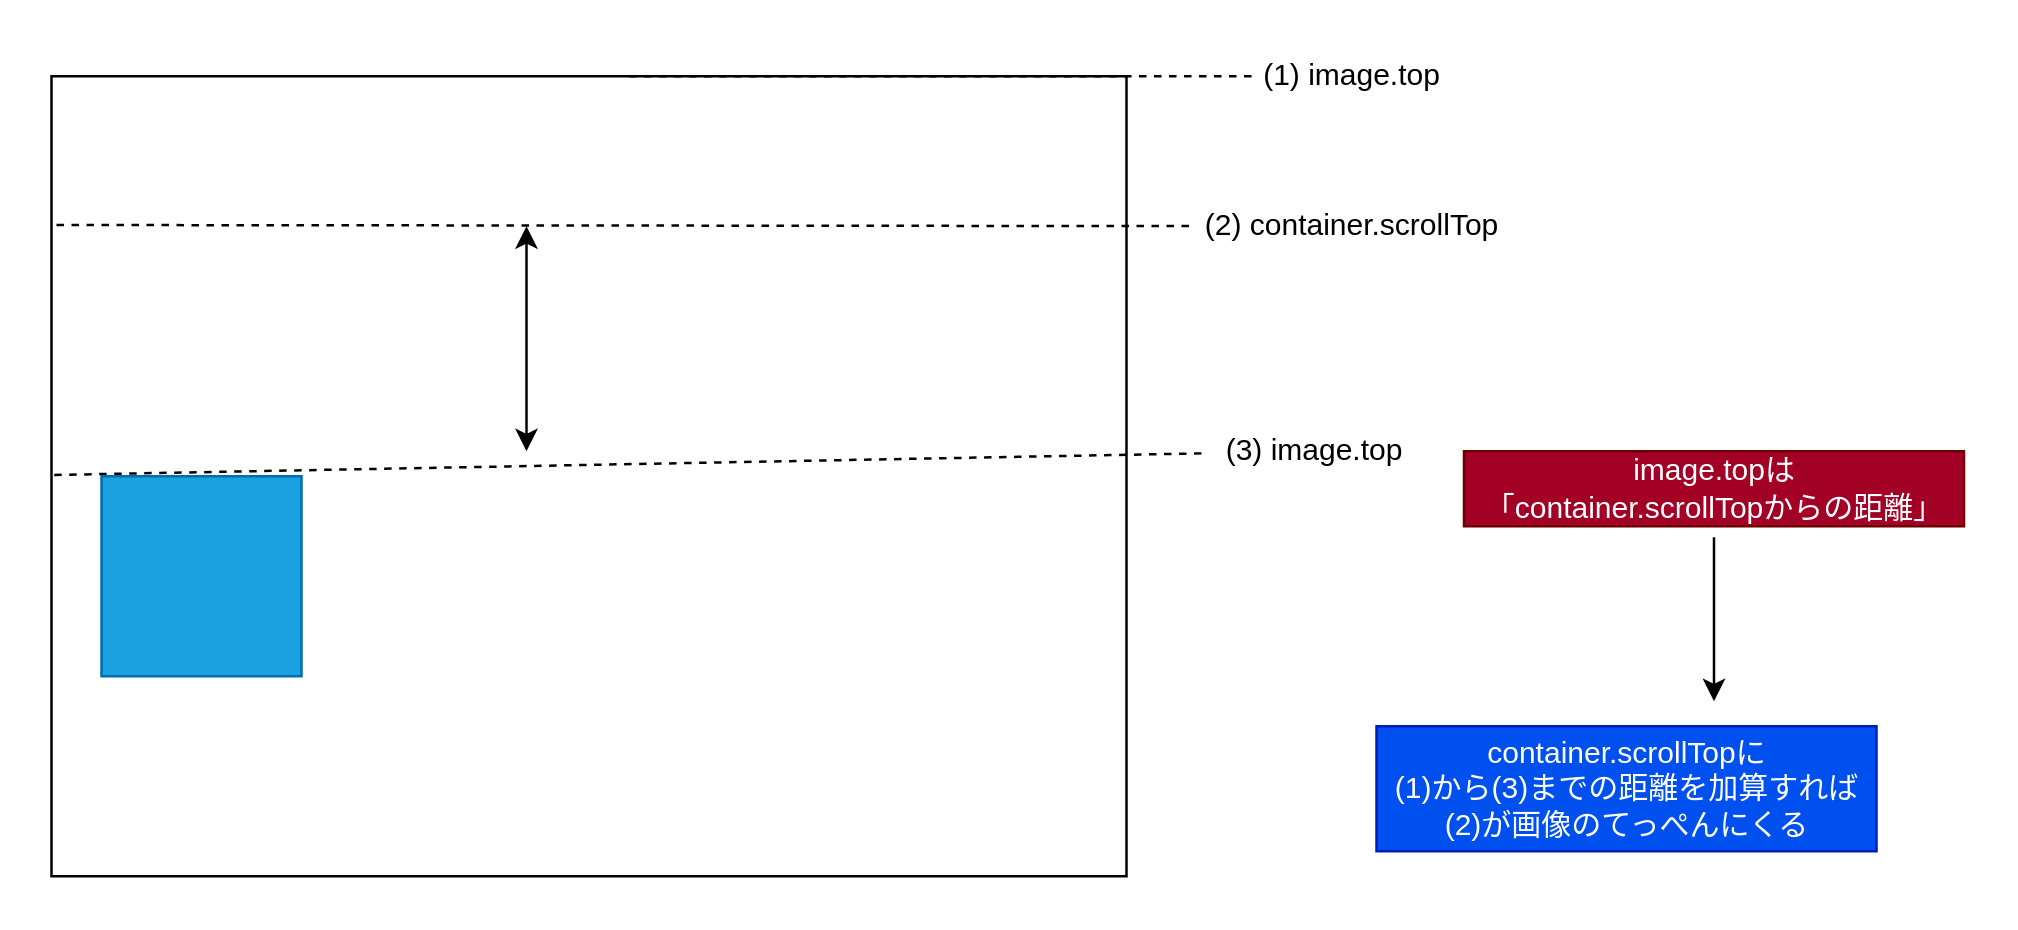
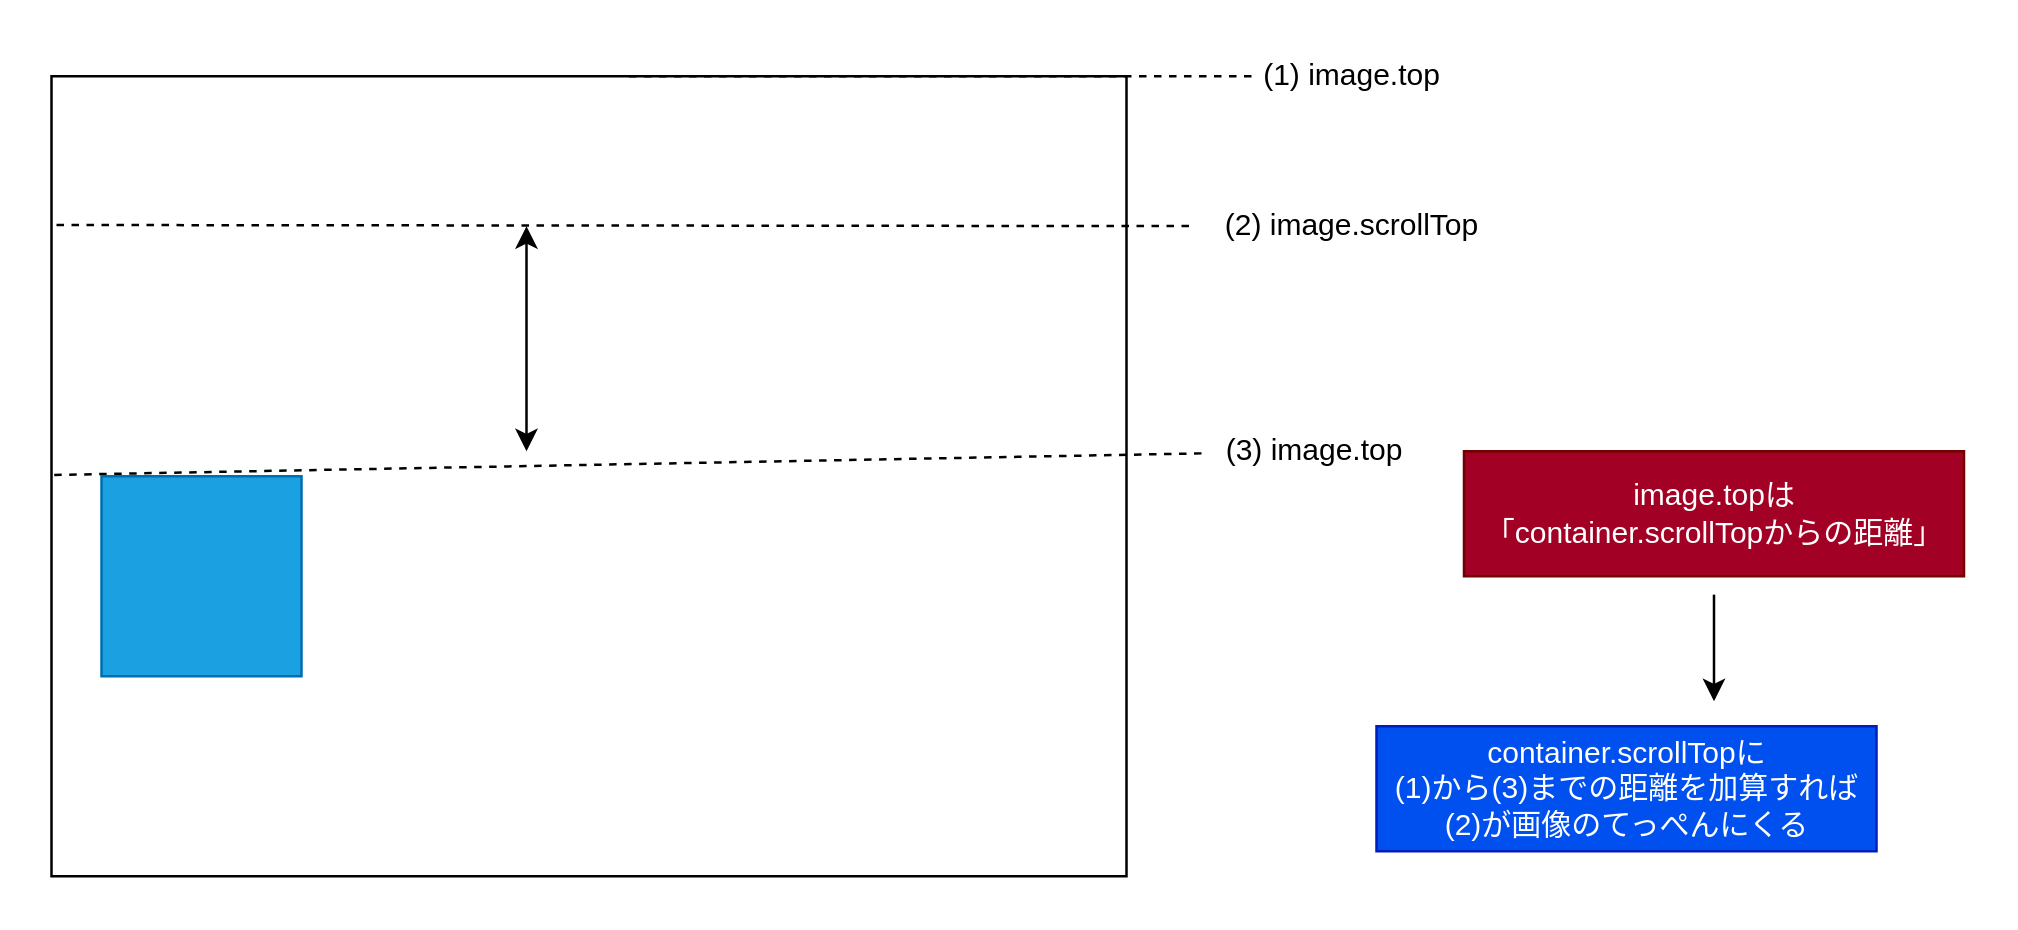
(1353, 226) -> (1353, 226)
(1714, 489) -> (1714, 514)
